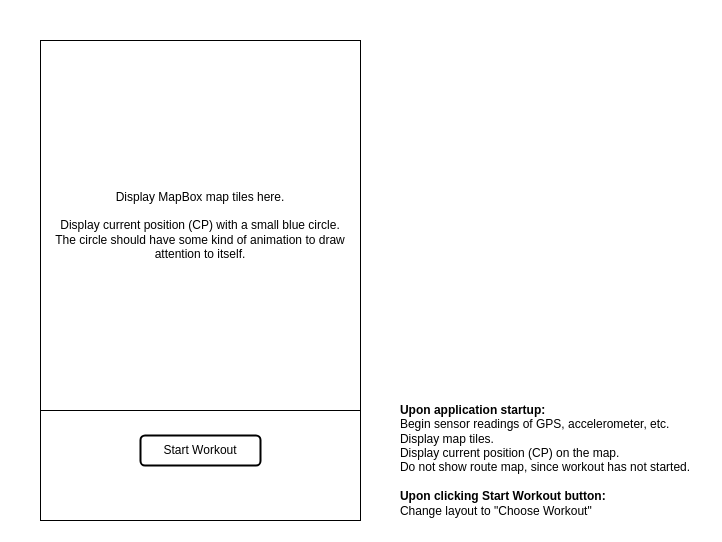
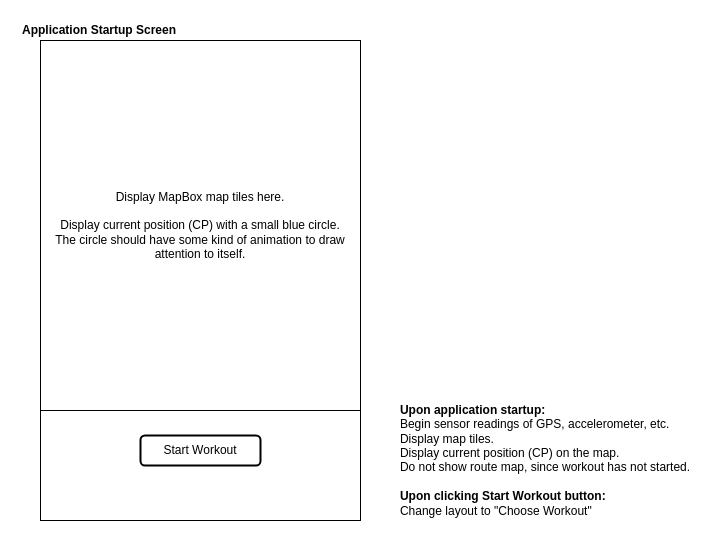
none -> (136, 31)
